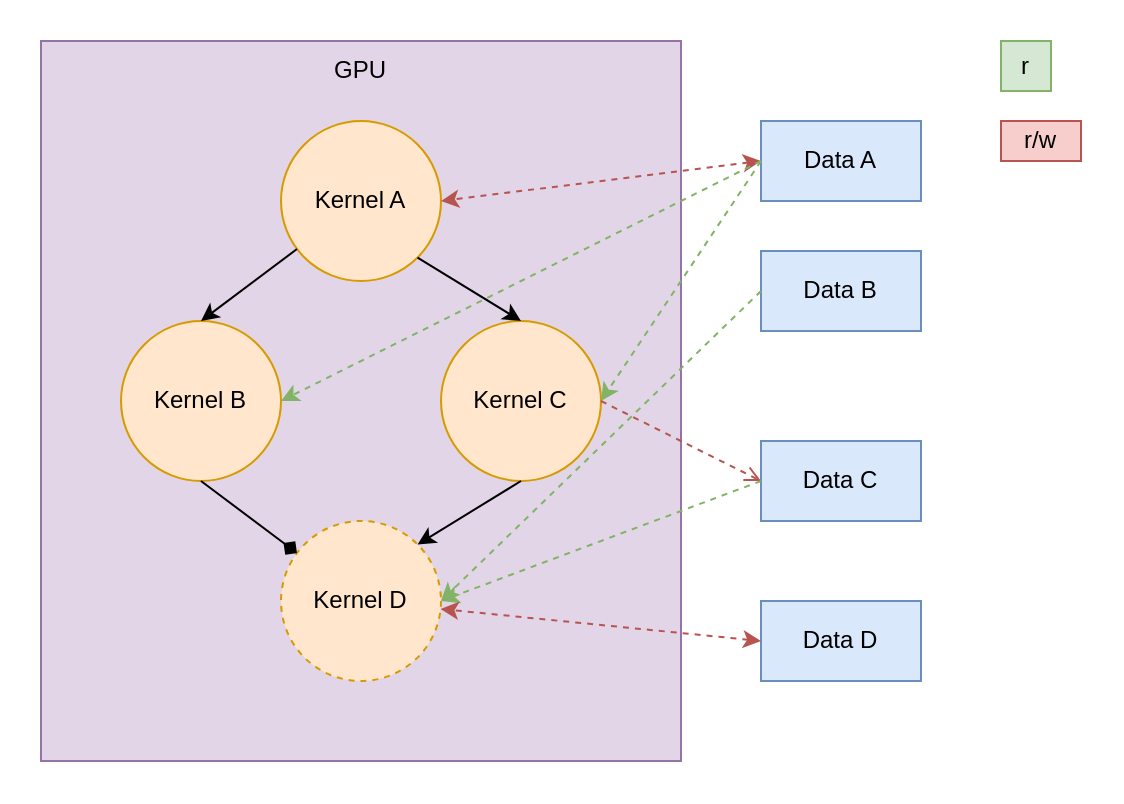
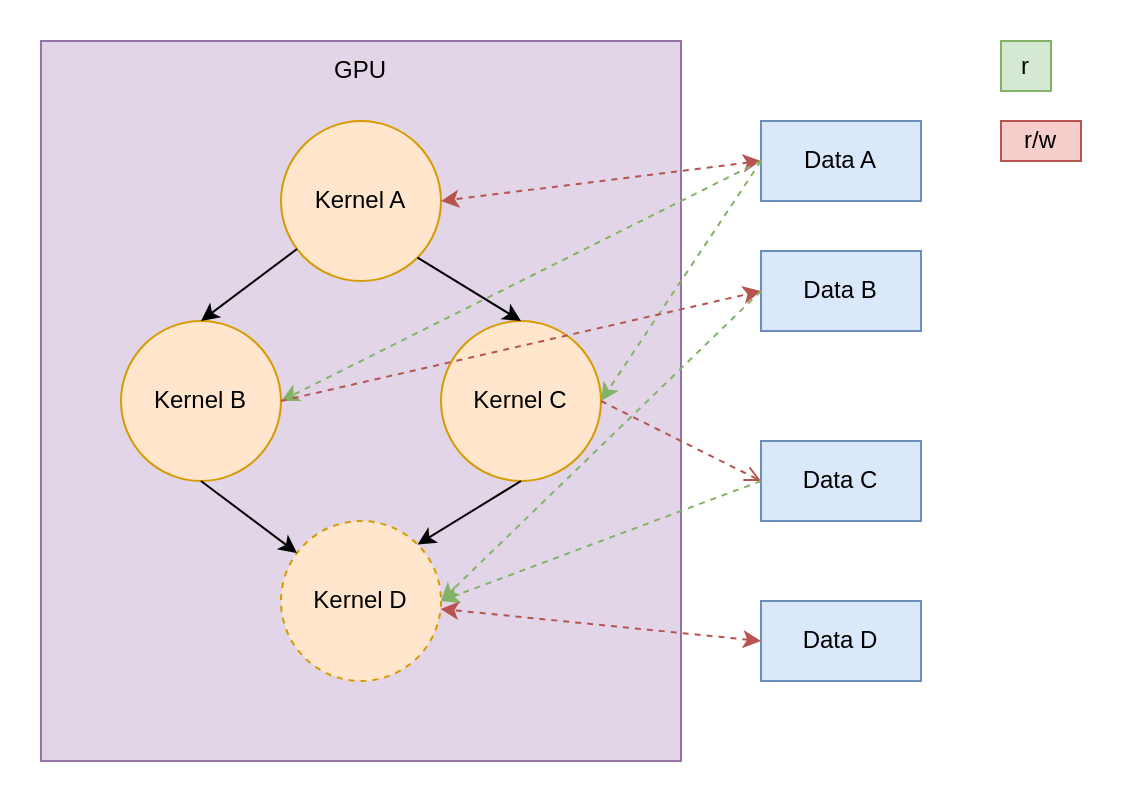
none -> (466, 358)
(285, 544) -> (284, 544)
